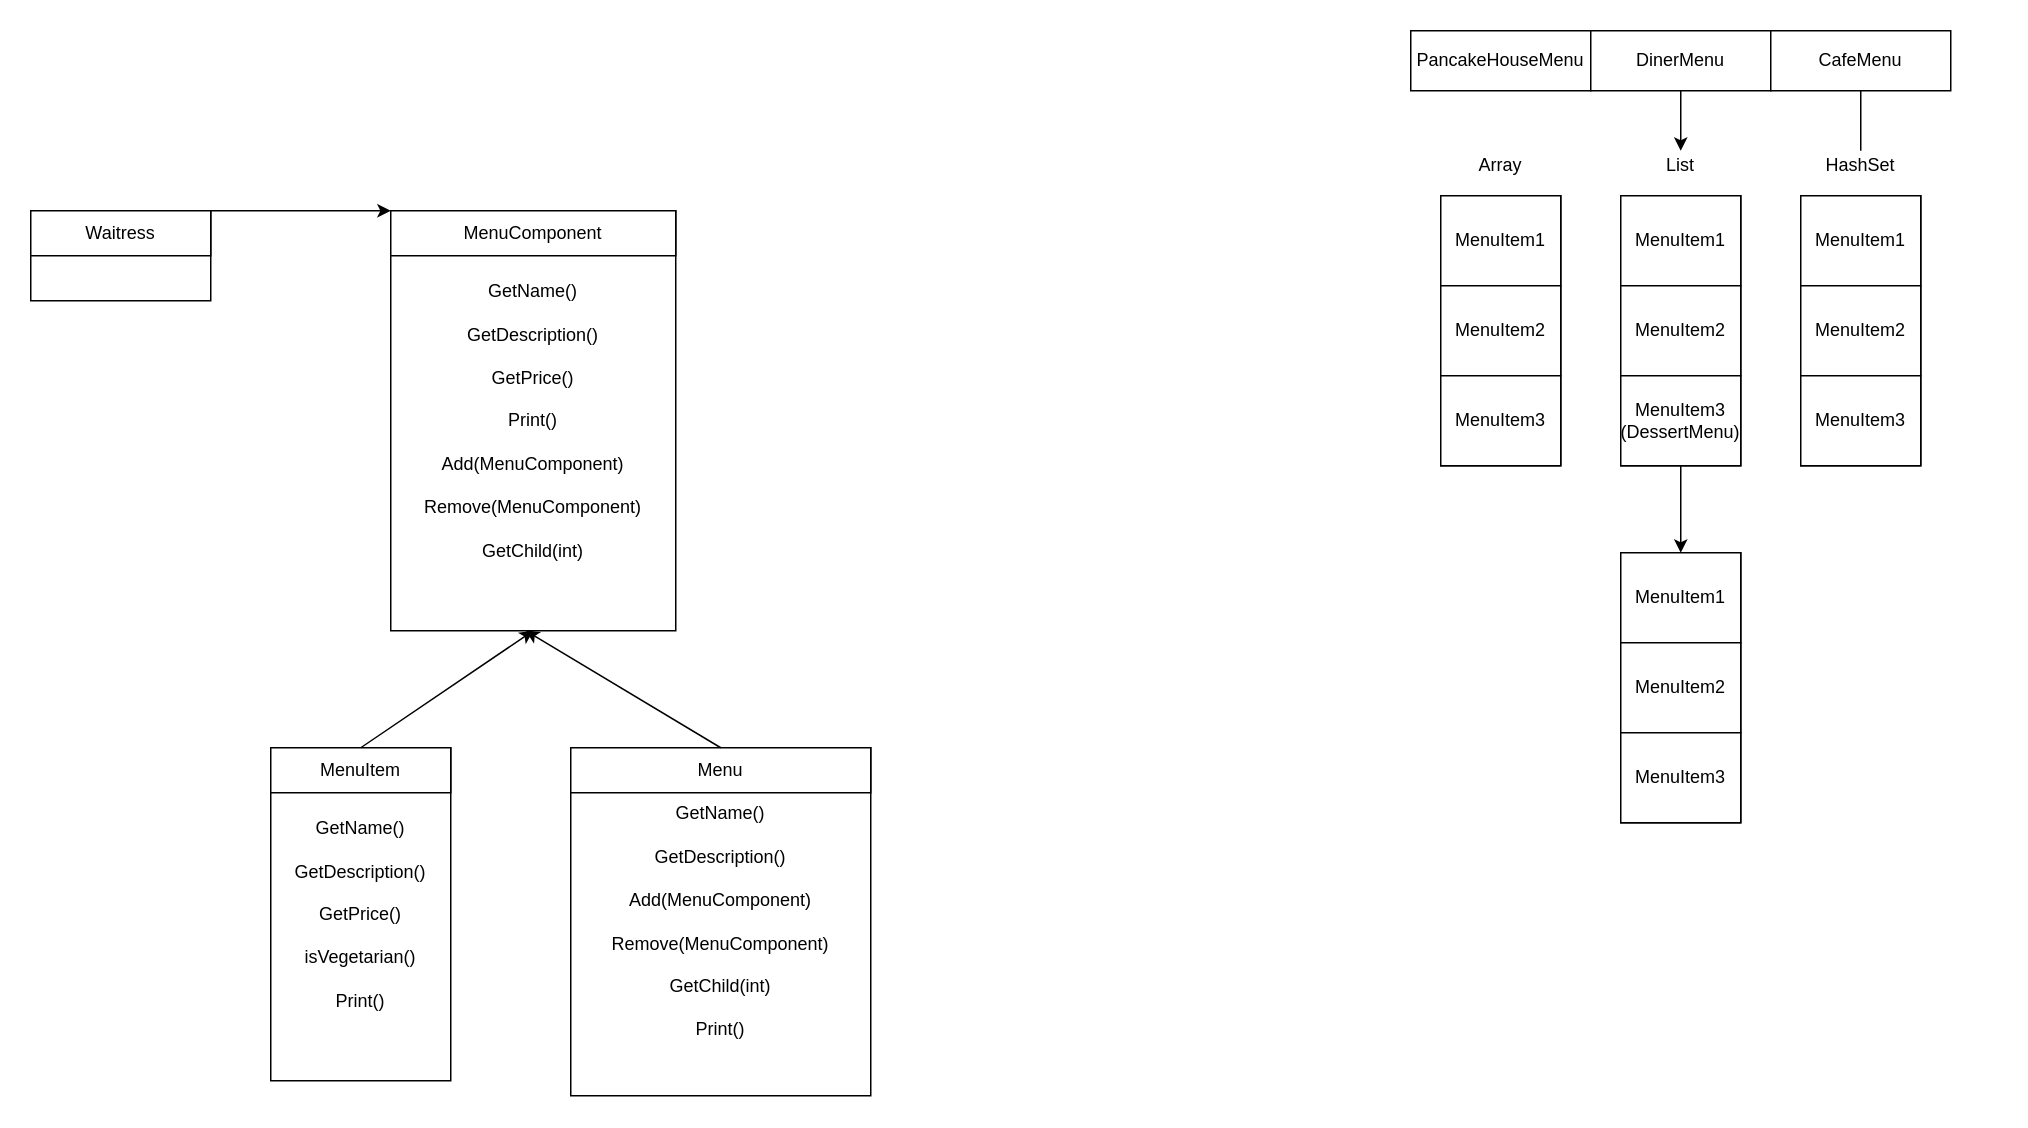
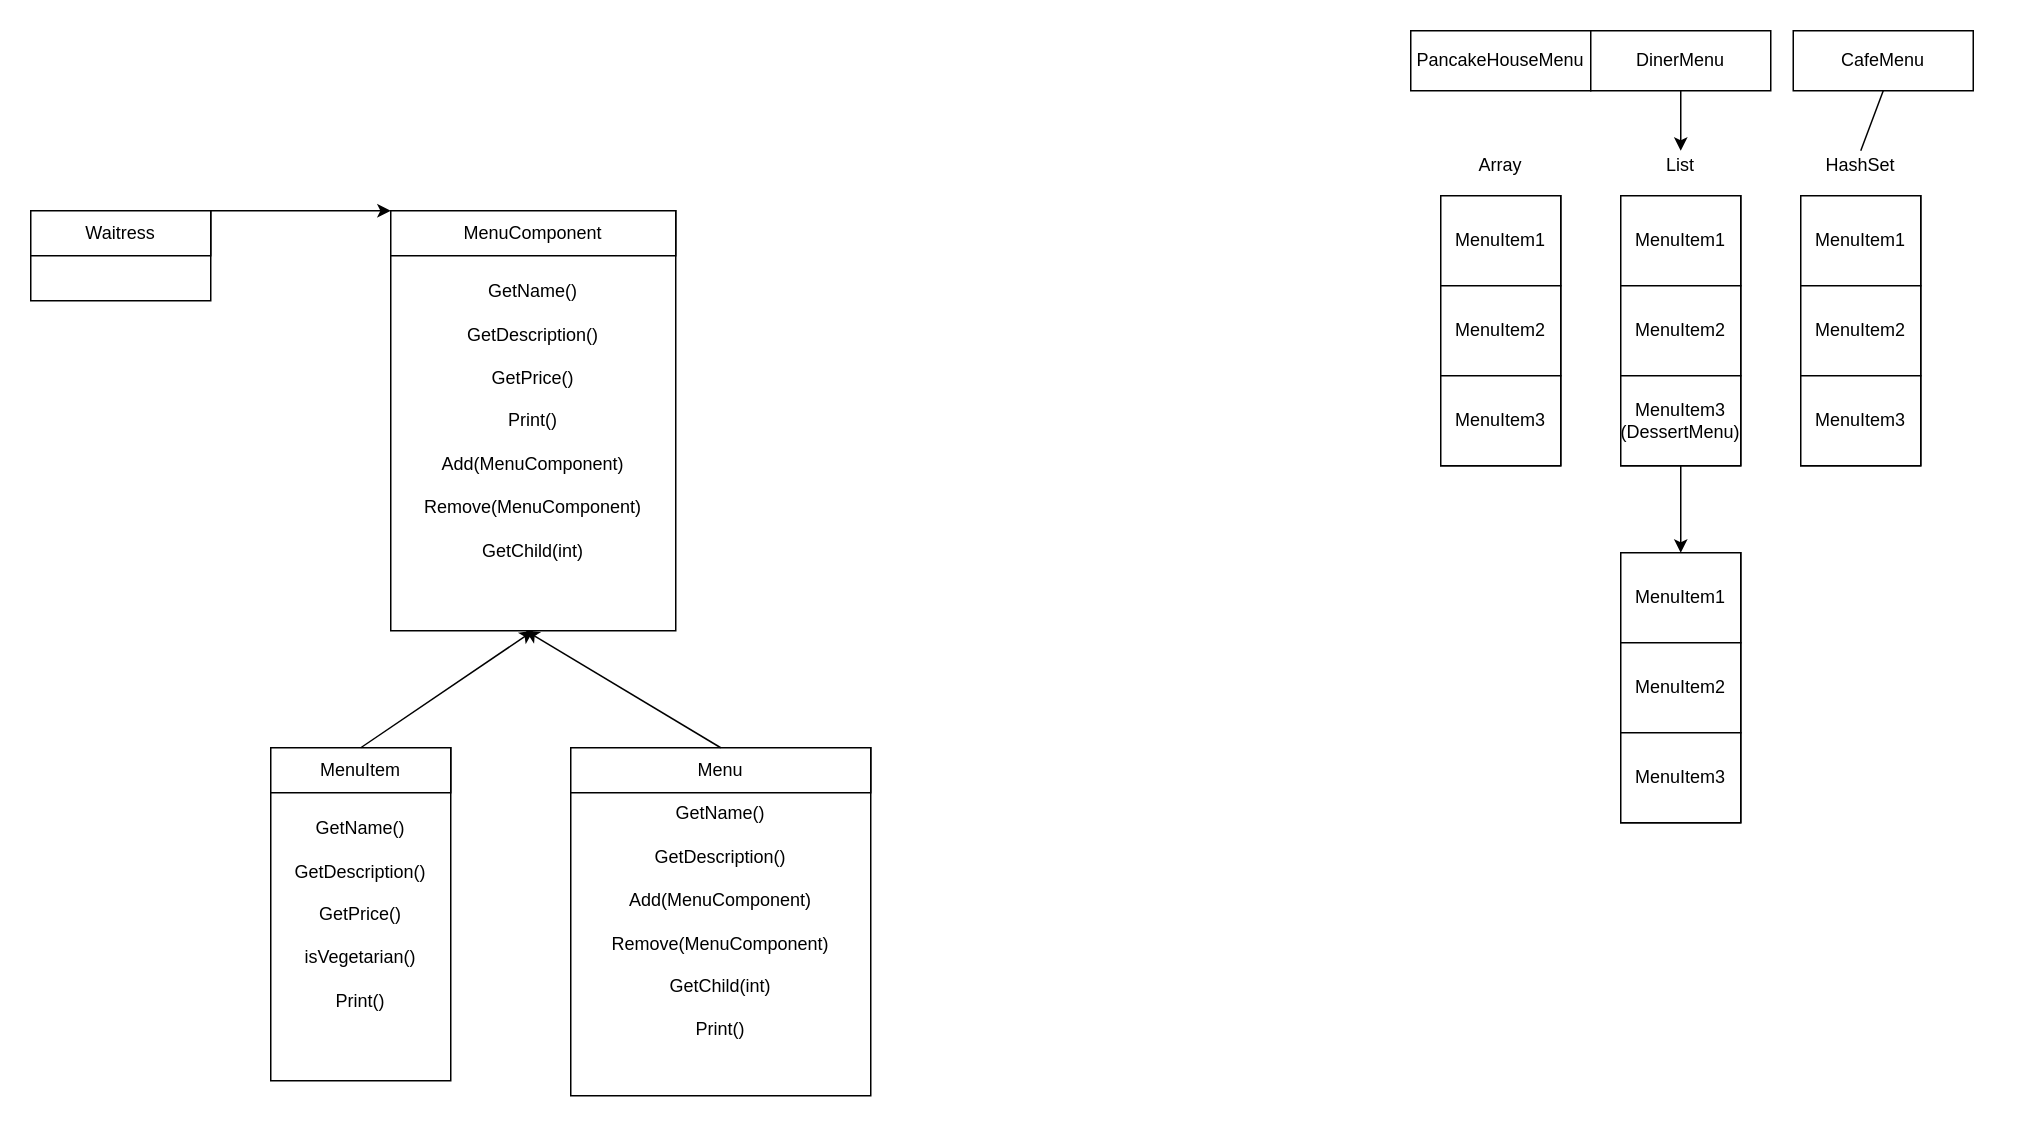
(1861, 61) -> (1883, 61)
